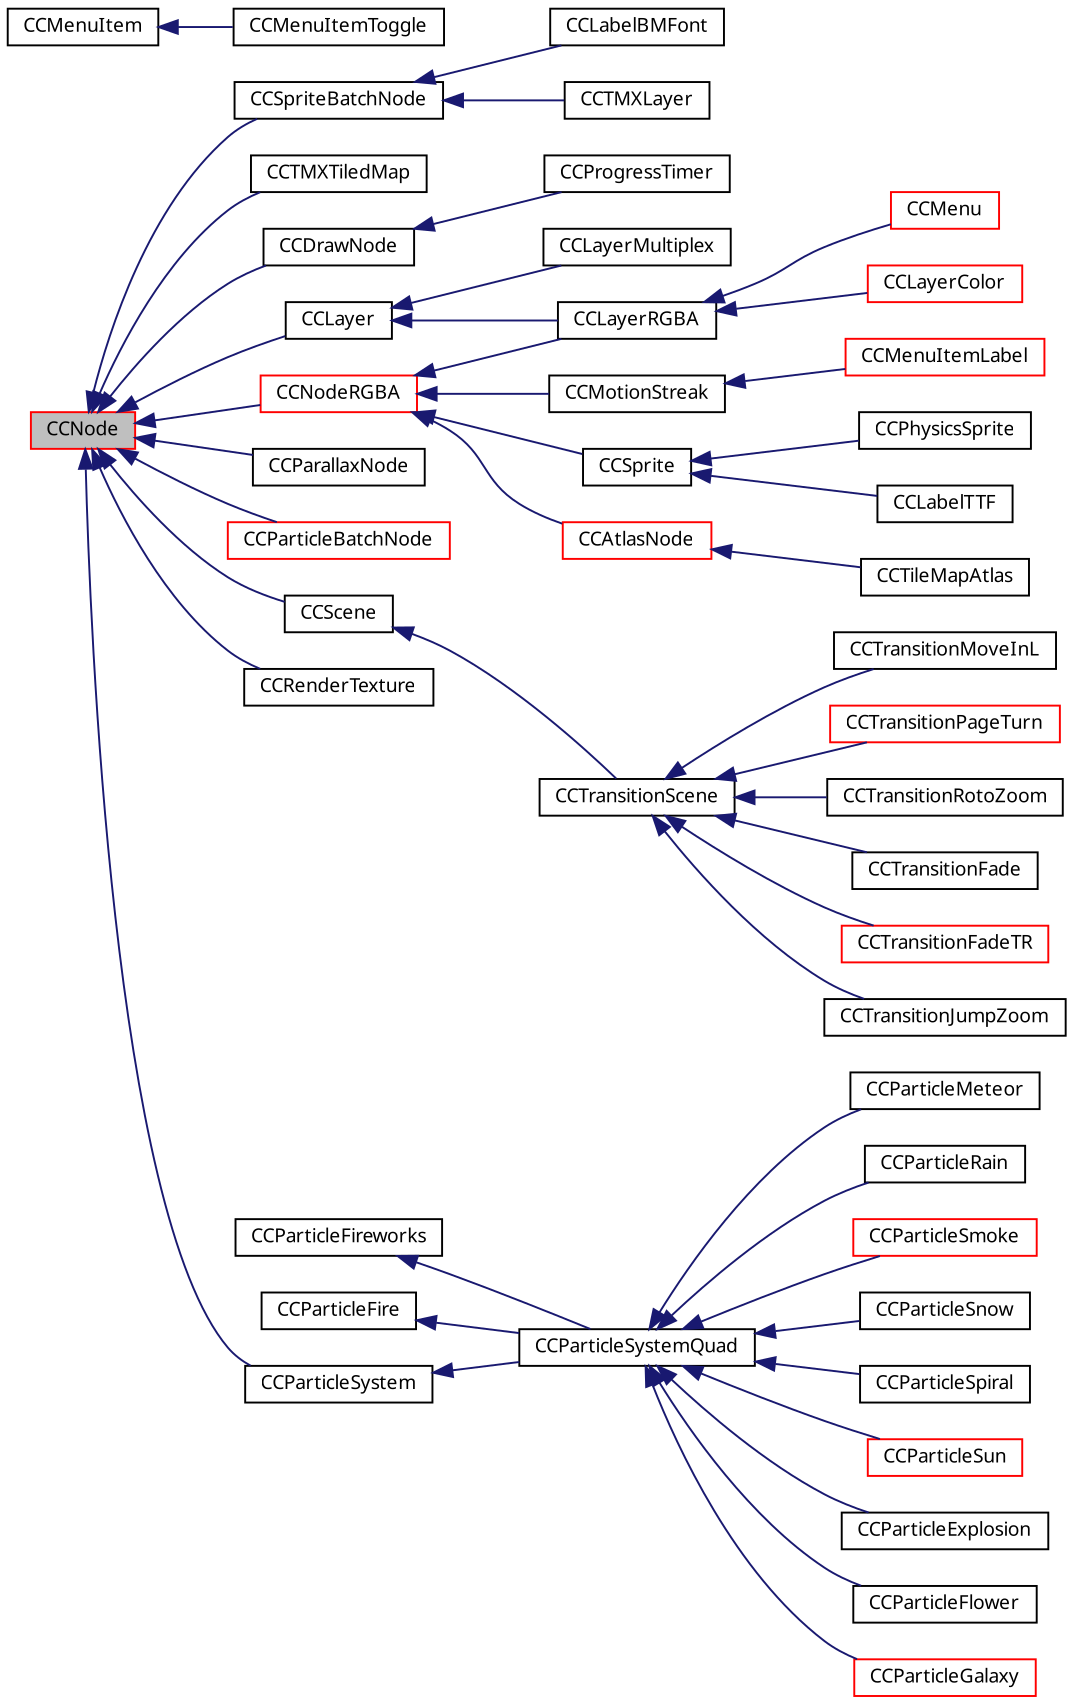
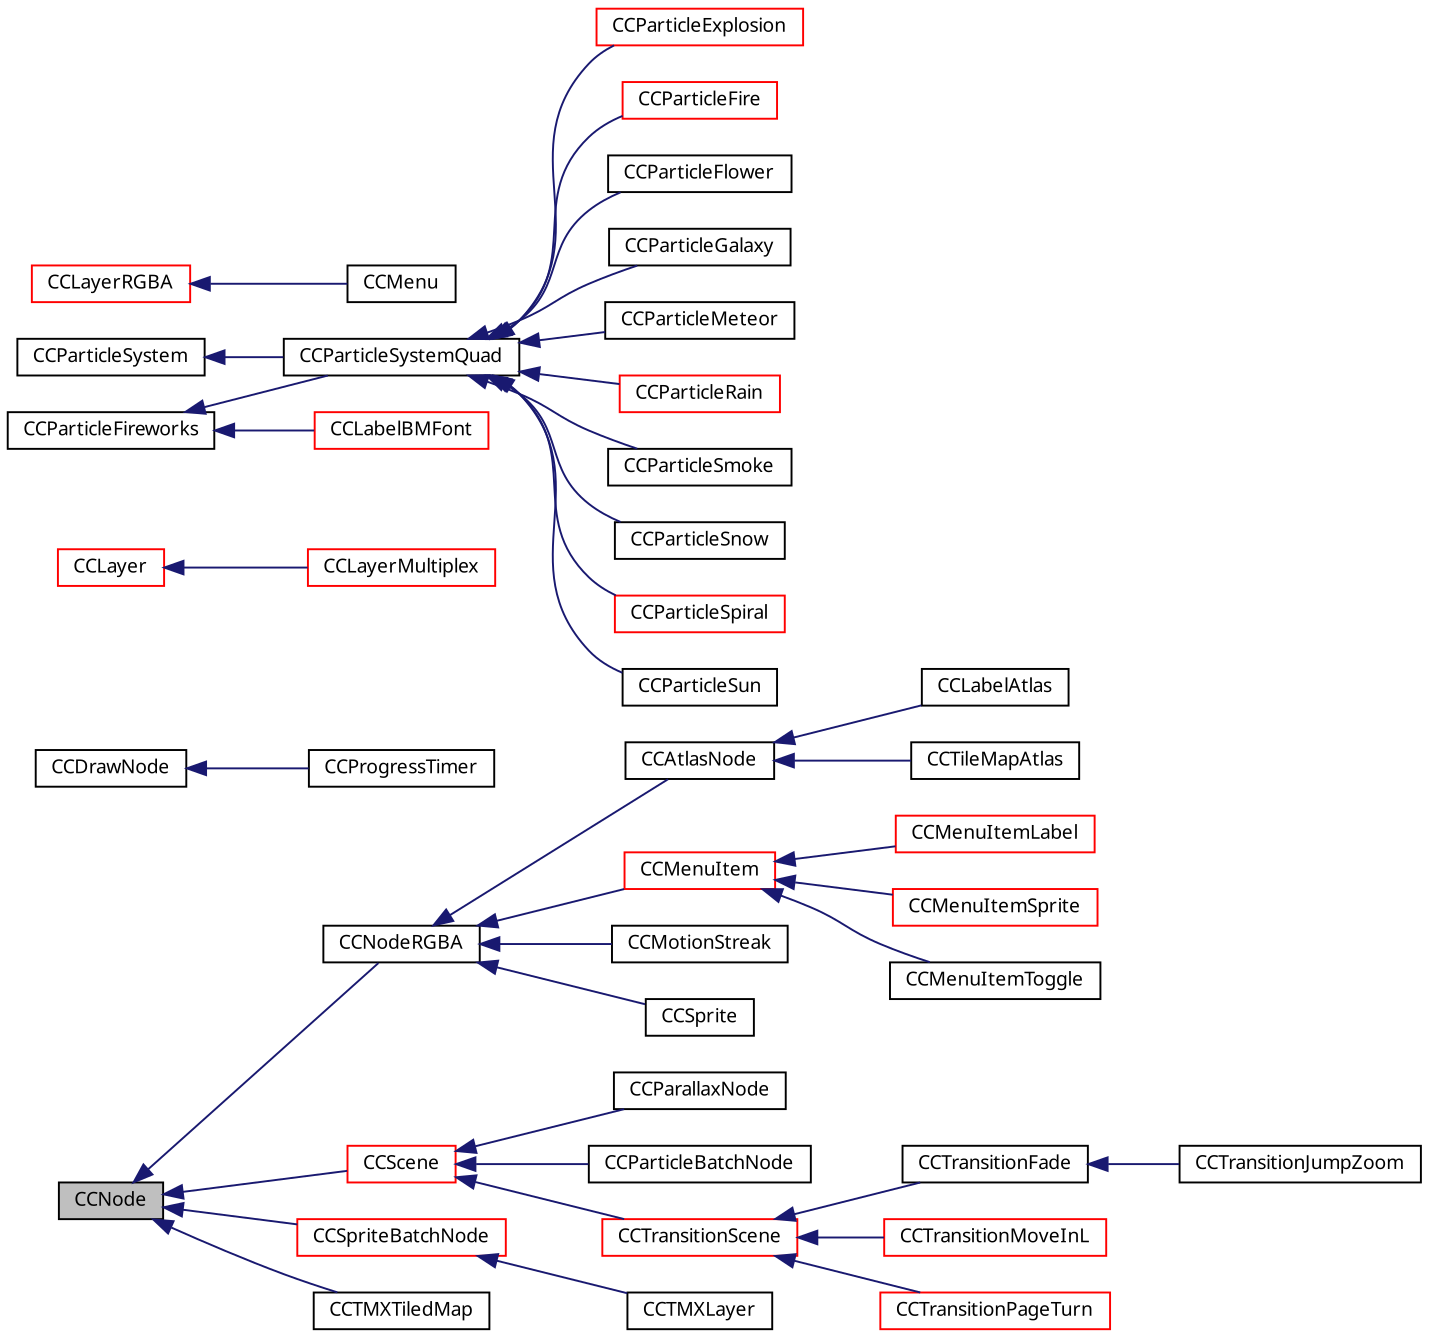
(83, 27) -> (700, 871)
(637, 27) -> (402, 431)
(498, 61) -> (274, 431)
(339, 100) -> (402, 1237)
(945, 210) -> (402, 284)
(637, 247) -> (402, 568)
(945, 284) -> none
(339, 320) -> (111, 568)
(485, 320) -> none
(637, 320) -> (111, 284)
(180, 321) -> none
(498, 355) -> (560, 905)
(209, 366) -> none
(795, 375) -> (845, 853)
(339, 394) -> (402, 944)
(83, 431) -> (111, 1201)
(945, 431) -> none
(204, 448) -> (550, 1128)
(205, 494) -> (532, 1164)
(945, 504) -> none
(339, 541) -> (700, 1164)
(637, 541) -> (700, 761)
(339, 614) -> (402, 1164)
(945, 651) -> (995, 1237)
(339, 687) -> none
none -> (995, 687)
(637, 797) -> (700, 1237)
(945, 797) -> none
none -> (995, 907)
(754, 928) -> (1144, 1164)
(117, 932) -> none
(945, 944) -> none
(945, 1164) -> (700, 394)
(945, 1237) -> (700, 467)
(339, 1311) -> (700, 100)
(478, 1328) -> (567, 166)
(945, 1384) -> (700, 614)
(945, 1458) -> (700, 687)
(945, 1531) -> (700, 27)
(945, 1678) -> (700, 247)
